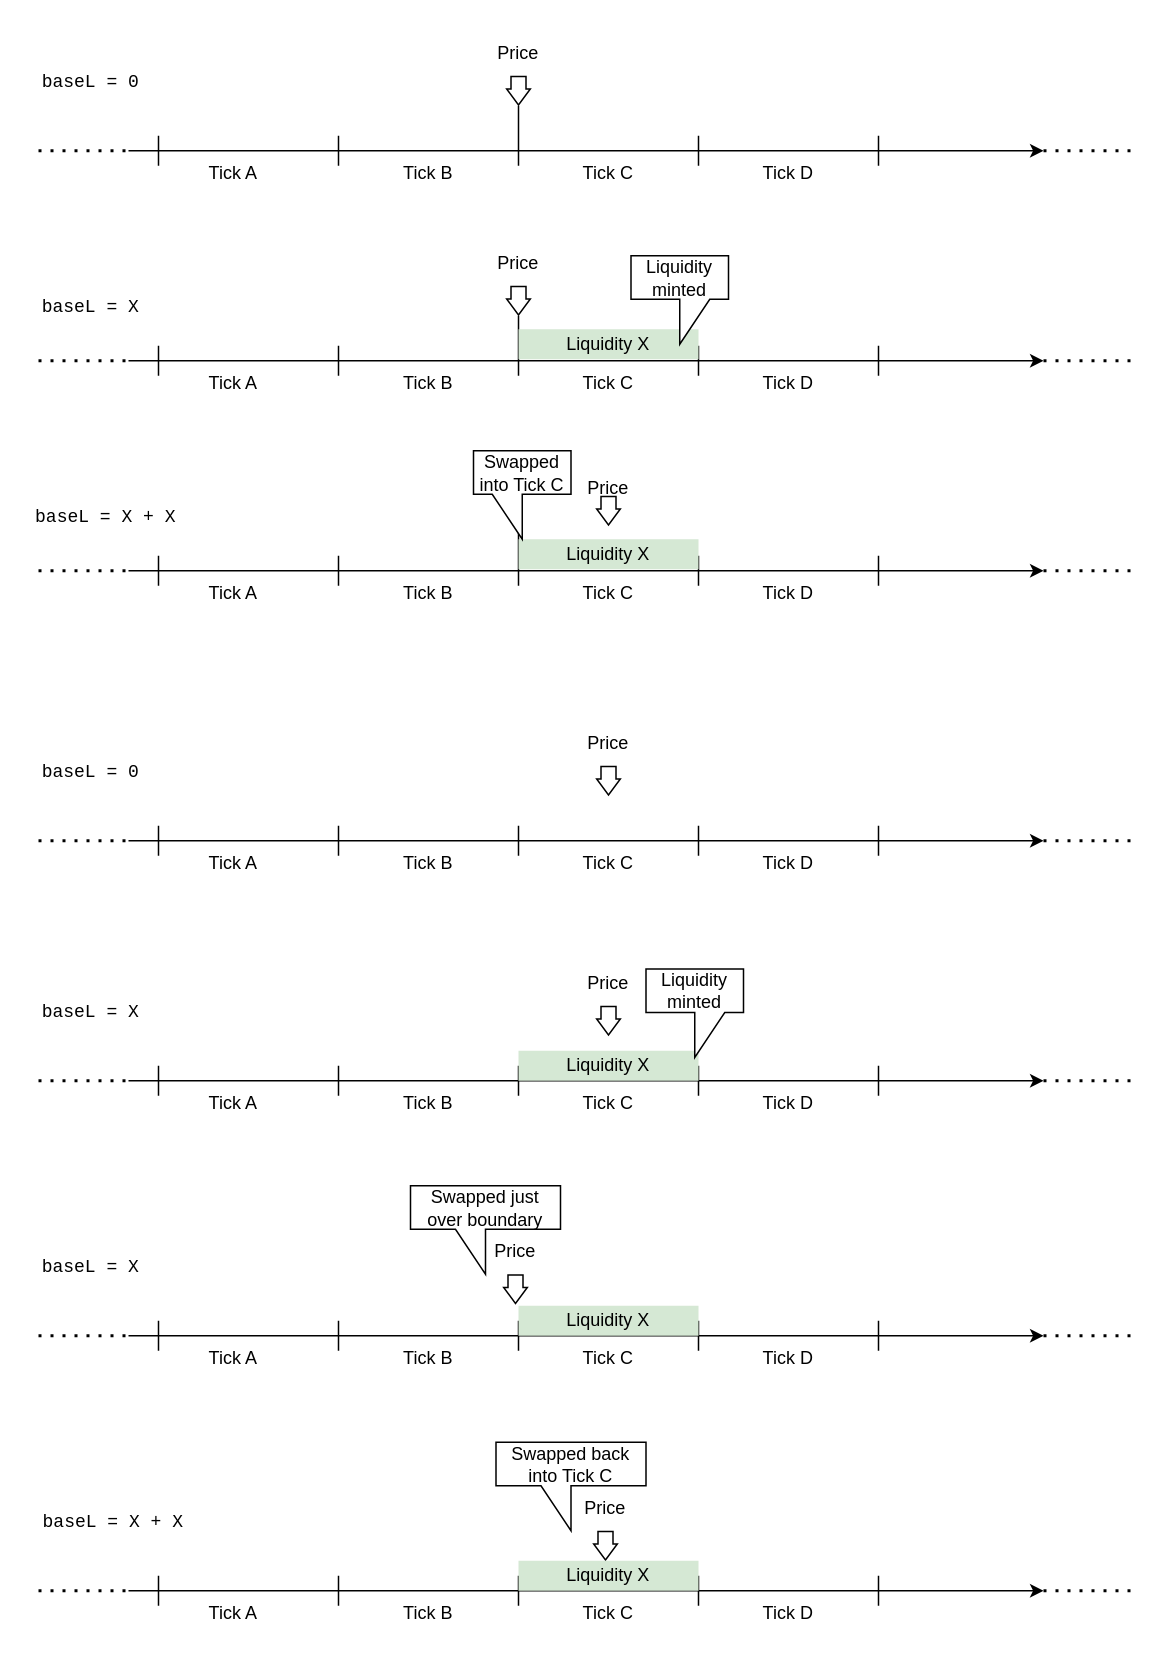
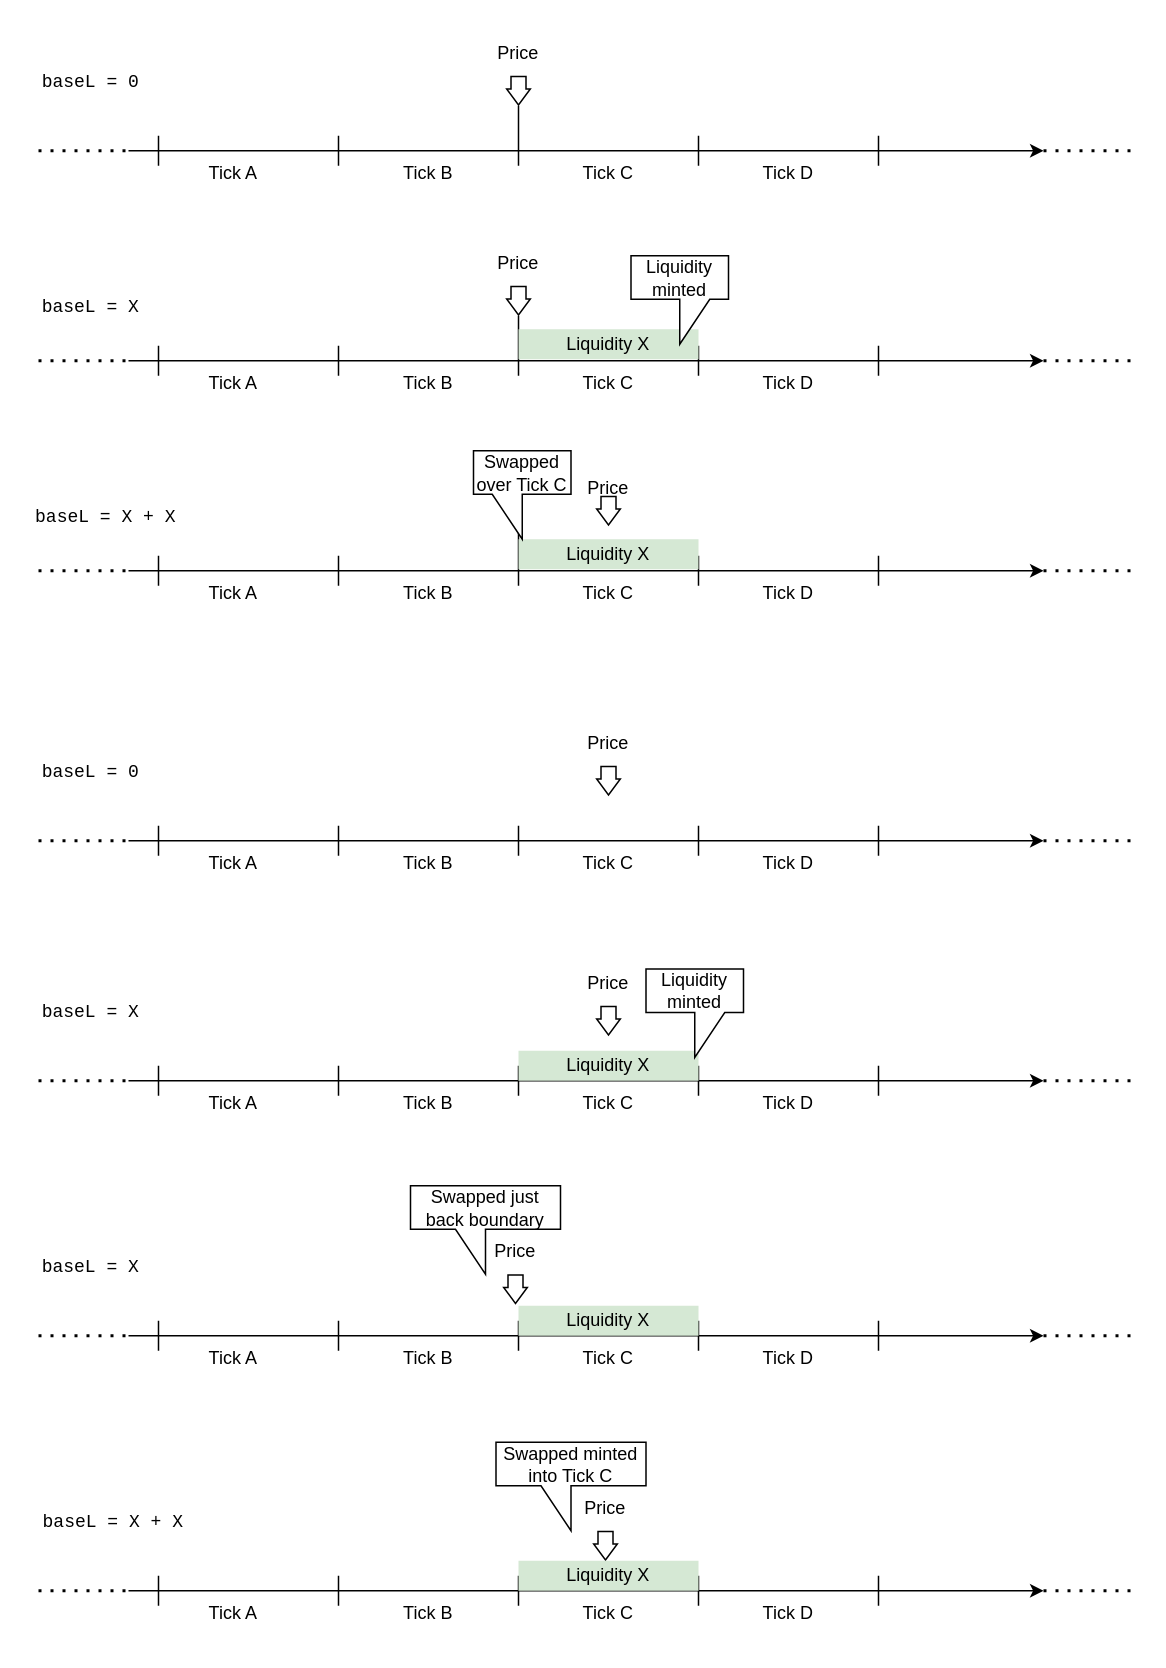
(522, 473) -> (522, 473)
(485, 1208) -> (485, 1208)
(571, 1465) -> (571, 1465)
